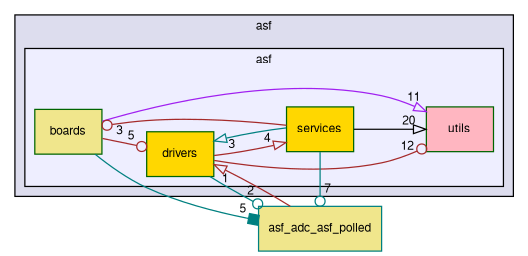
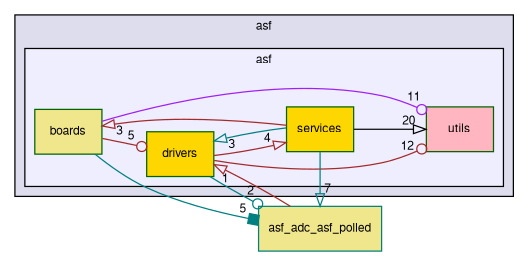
(258, 91) -> (259, 91)
(199, 119) -> (200, 120)
(320, 177) -> (320, 177)
